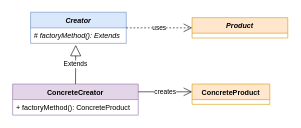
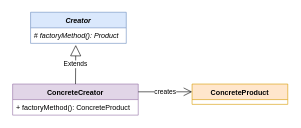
(159, 28) -> none
(240, 28) -> none
(83, 36) -> (83, 36)
(231, 95) -> (240, 95)
